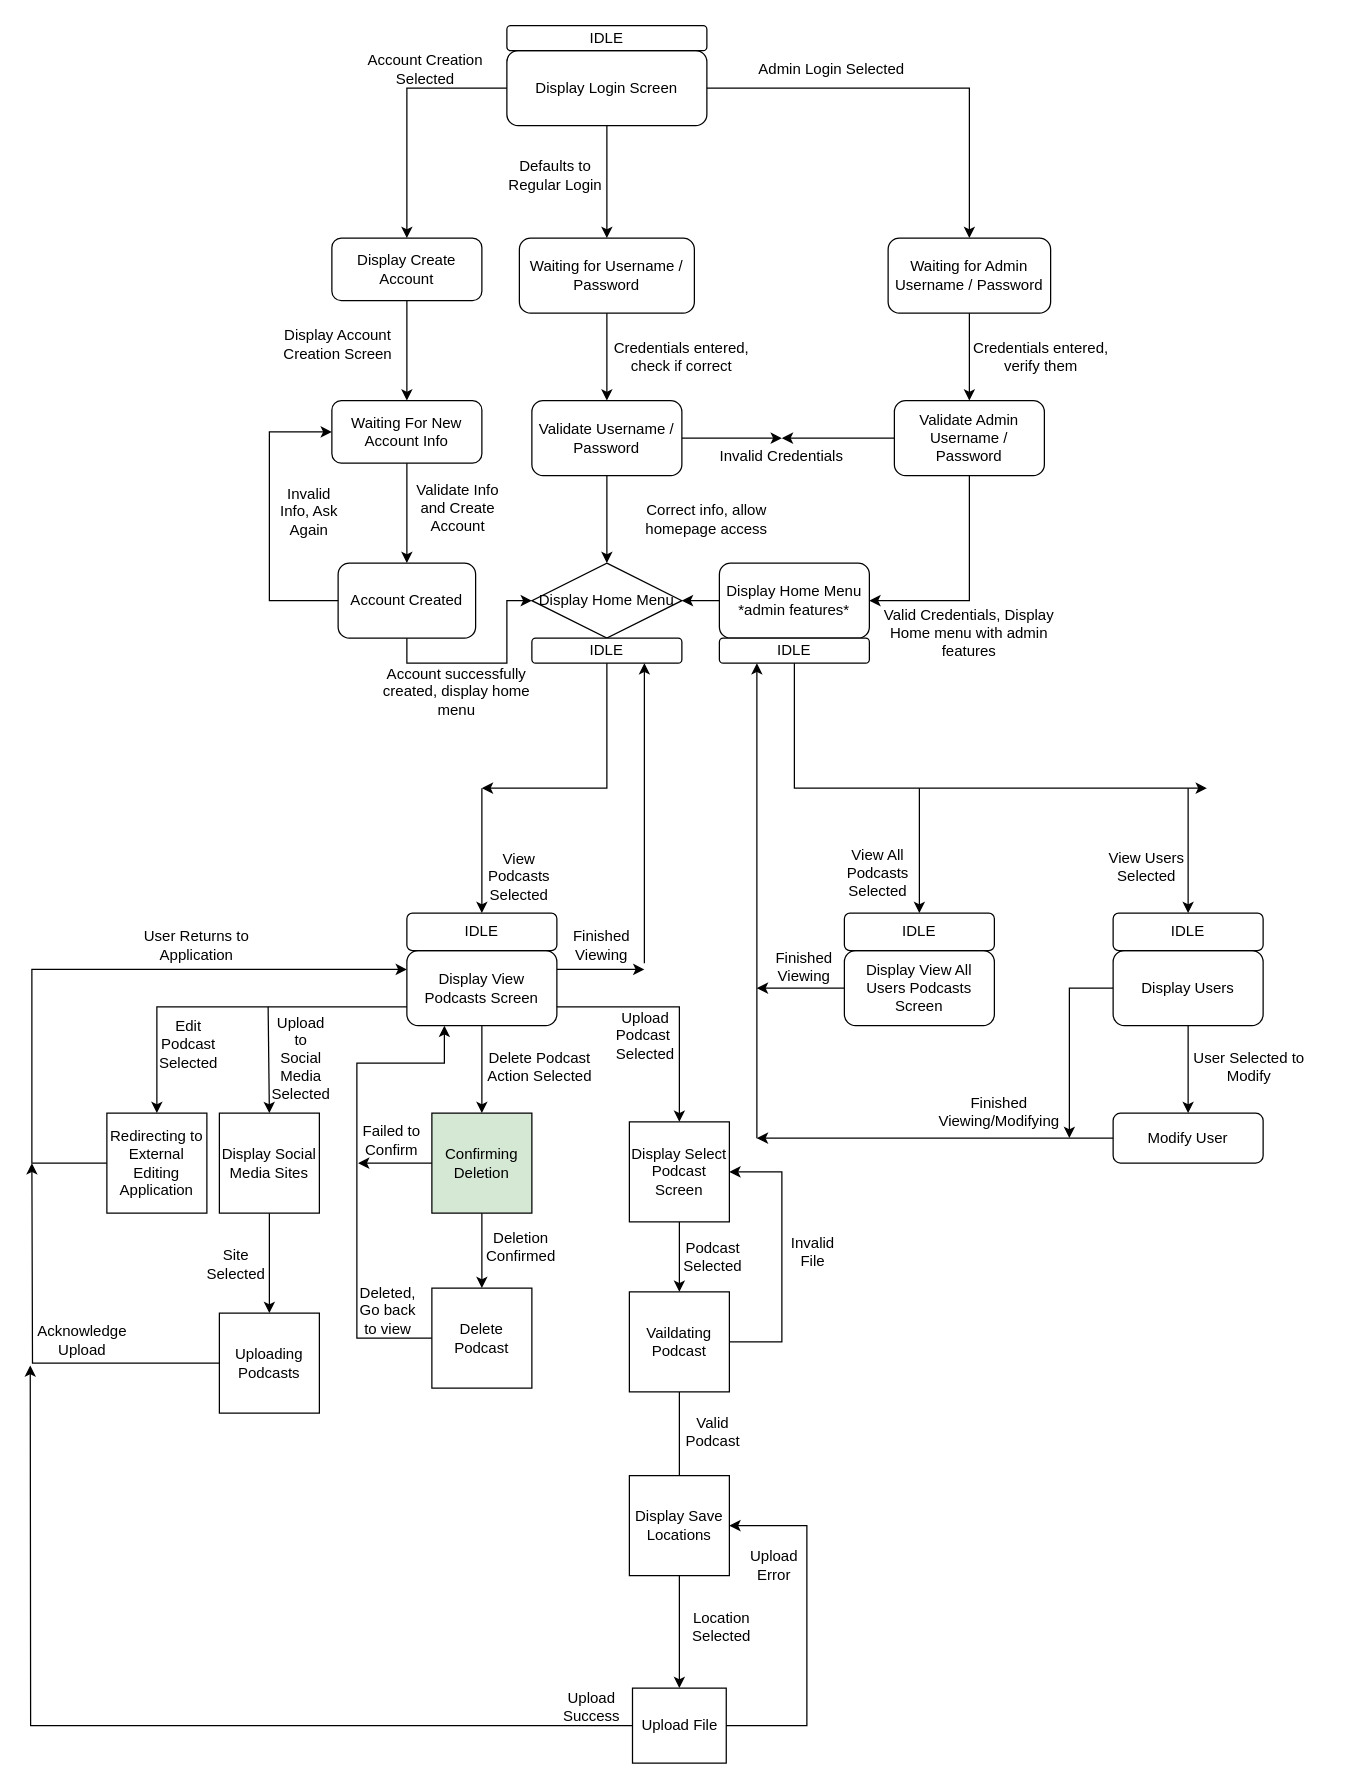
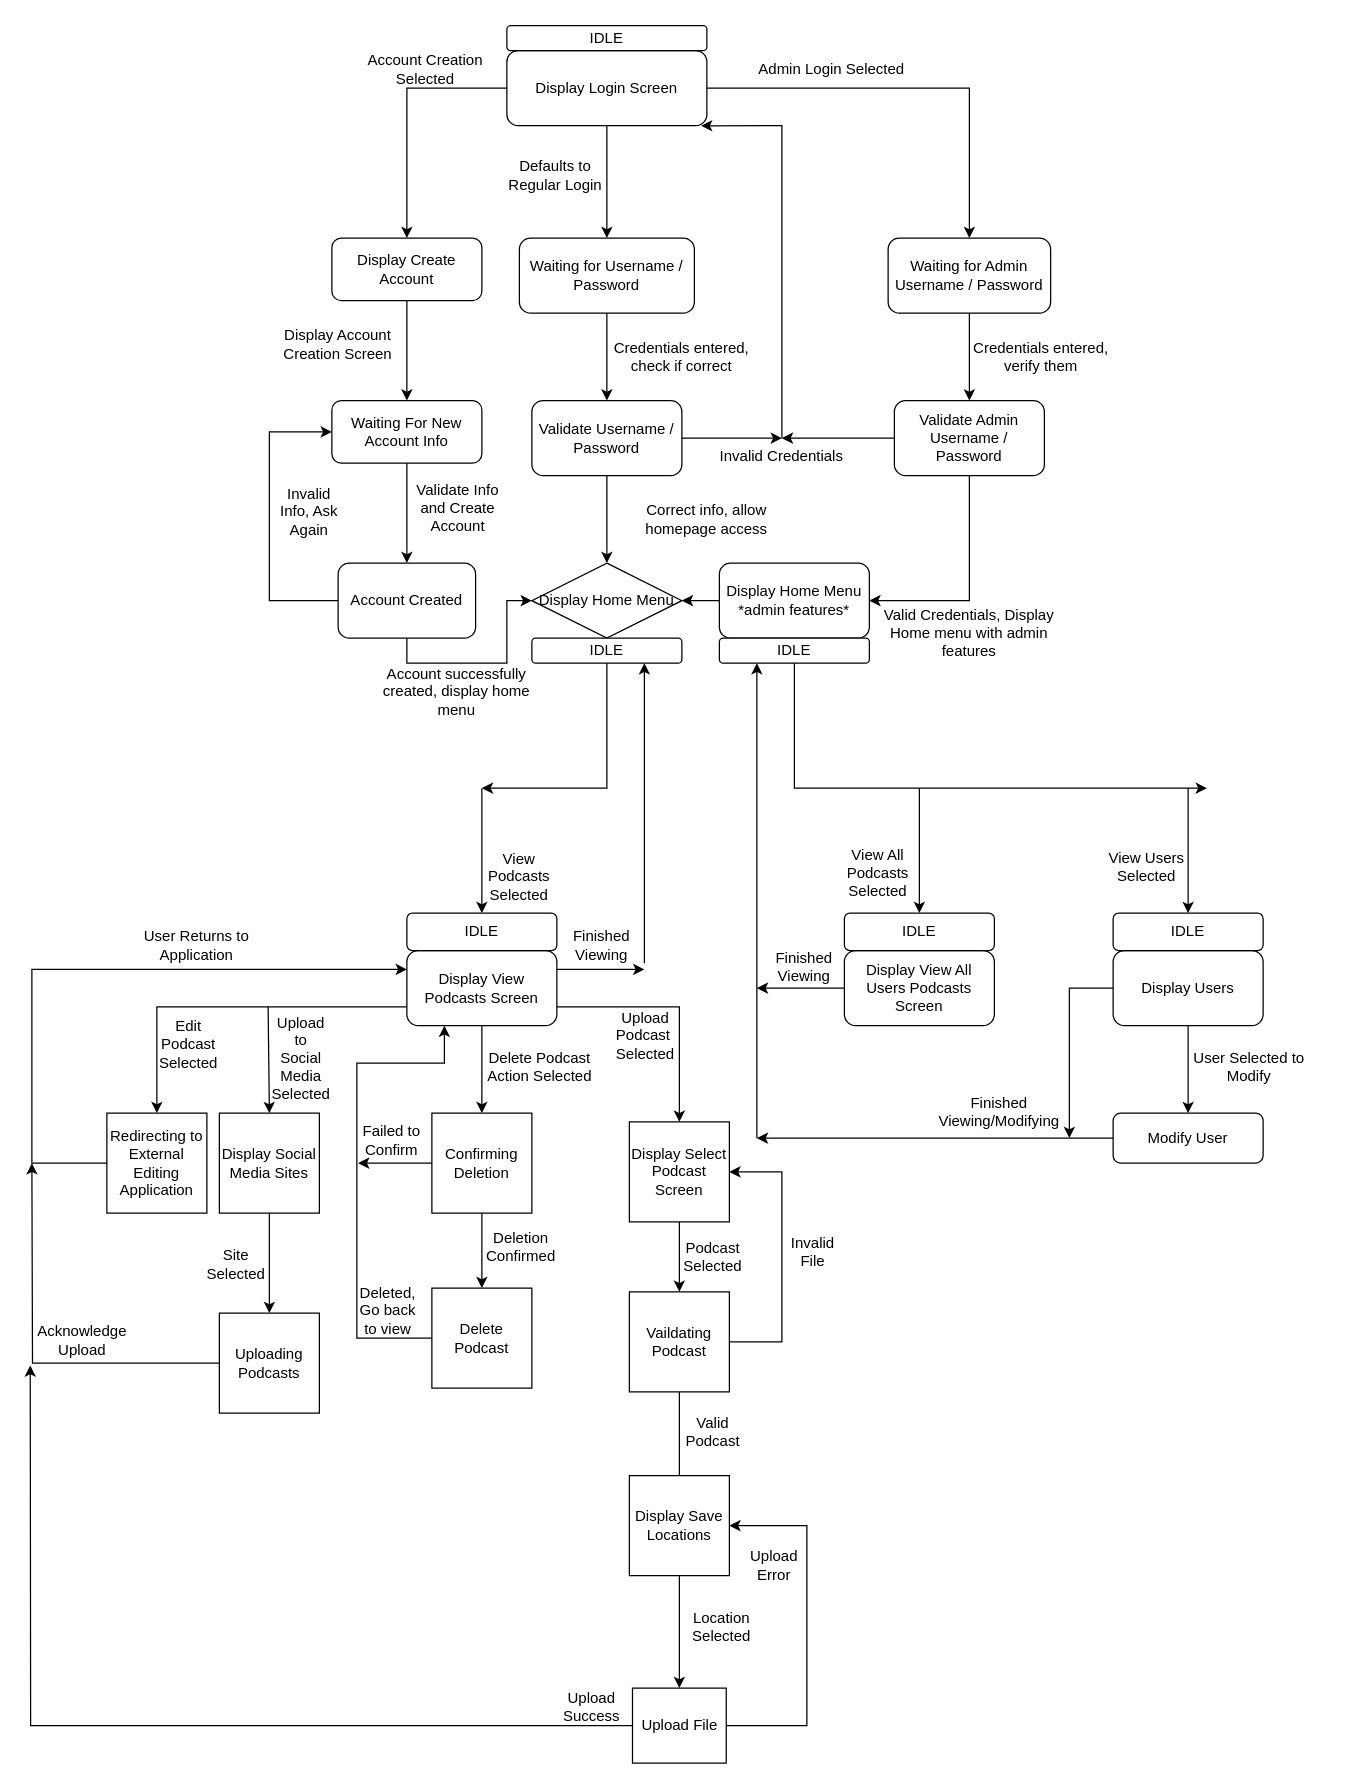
none -> (782, 246)
(482, 1163) -> (482, 1163)
